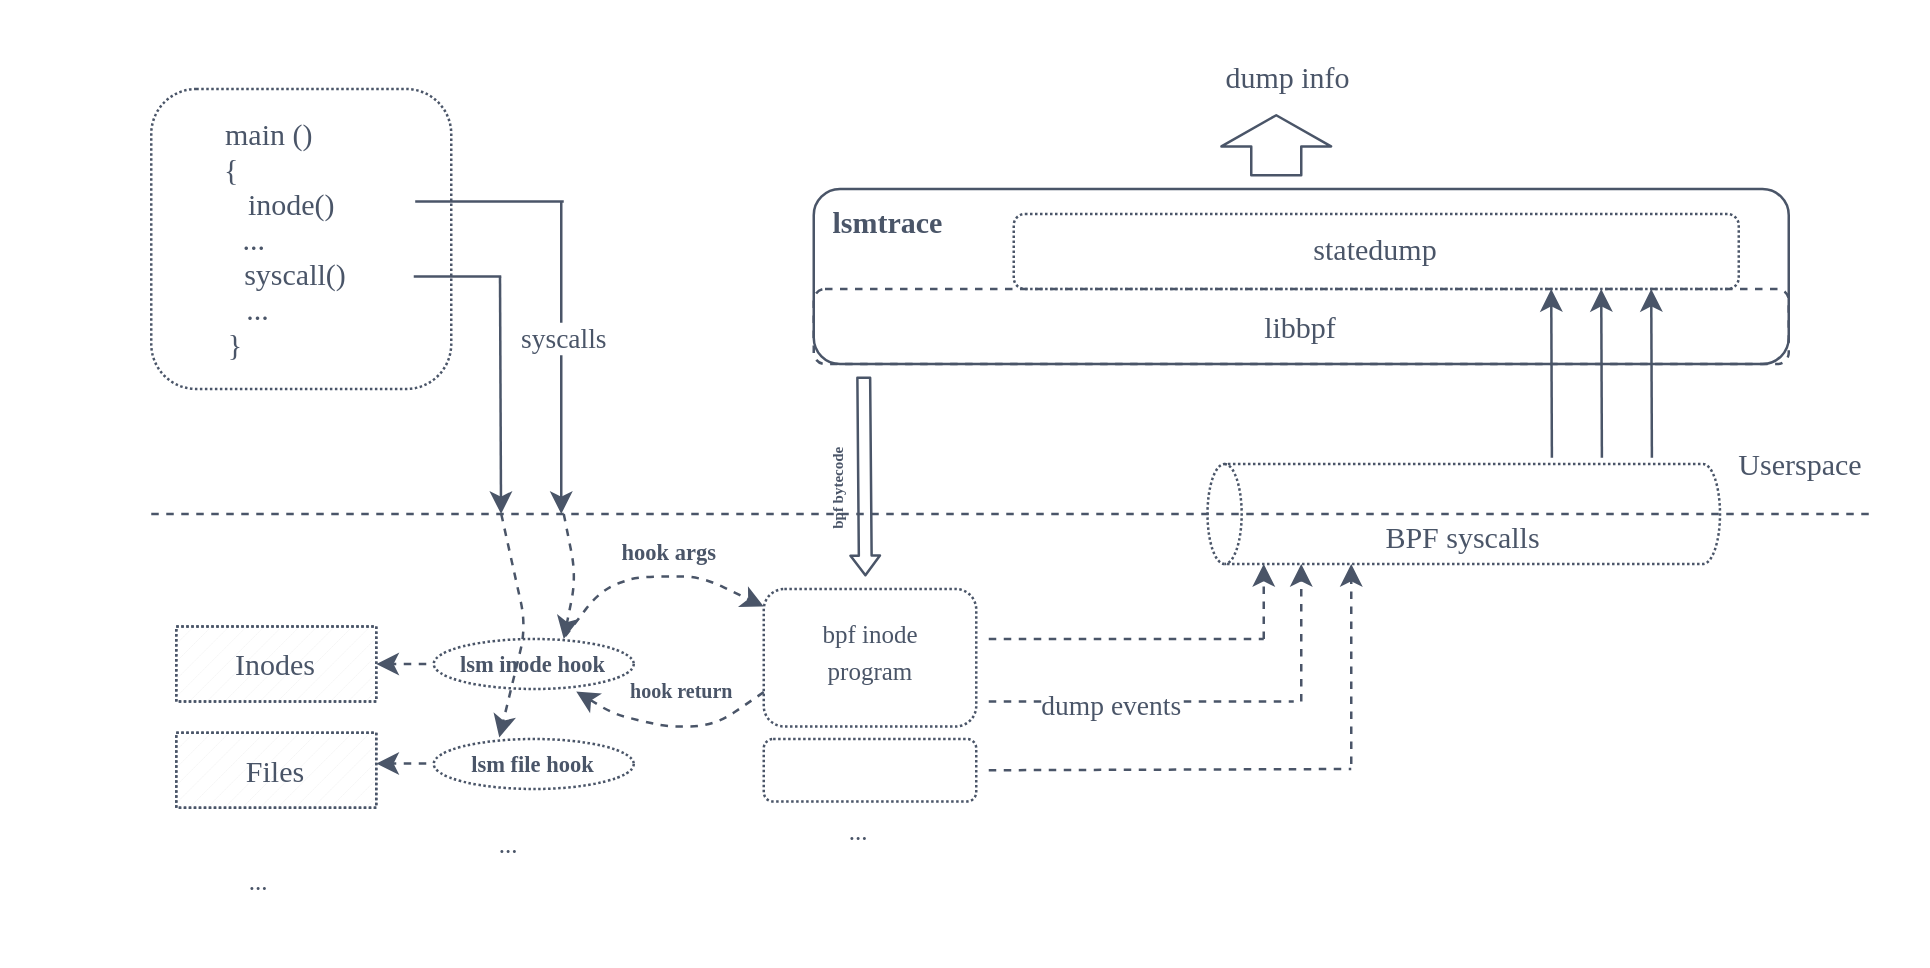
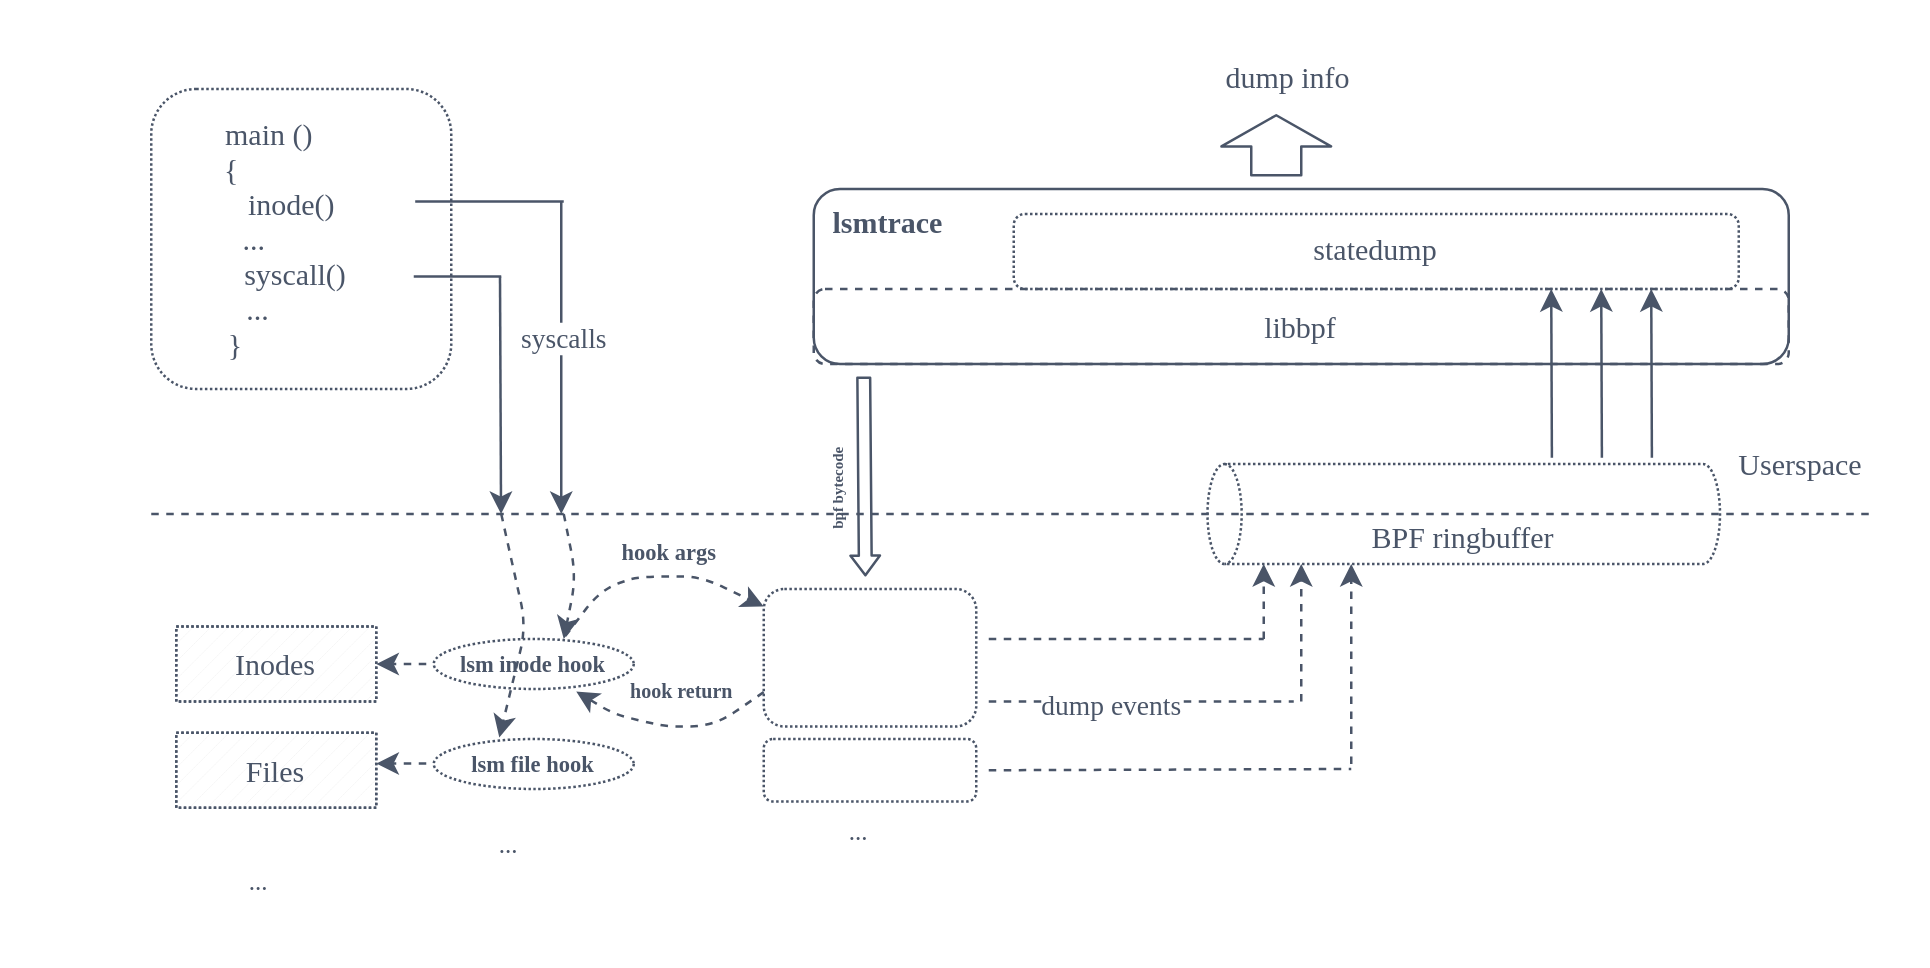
(1464, 539) -> (1464, 539)
(870, 651) -> none
